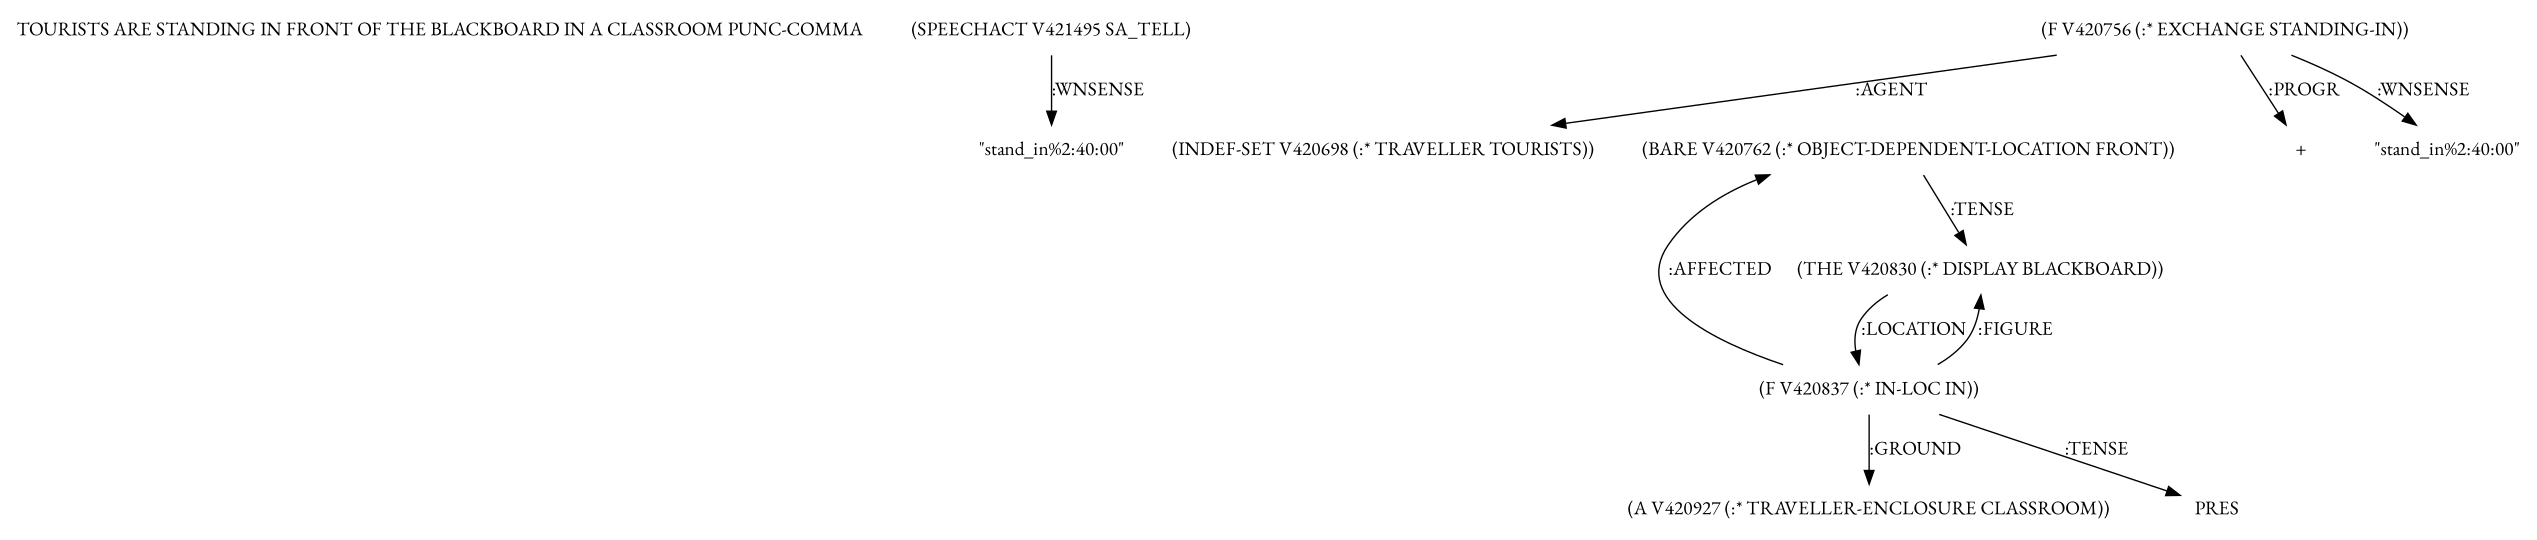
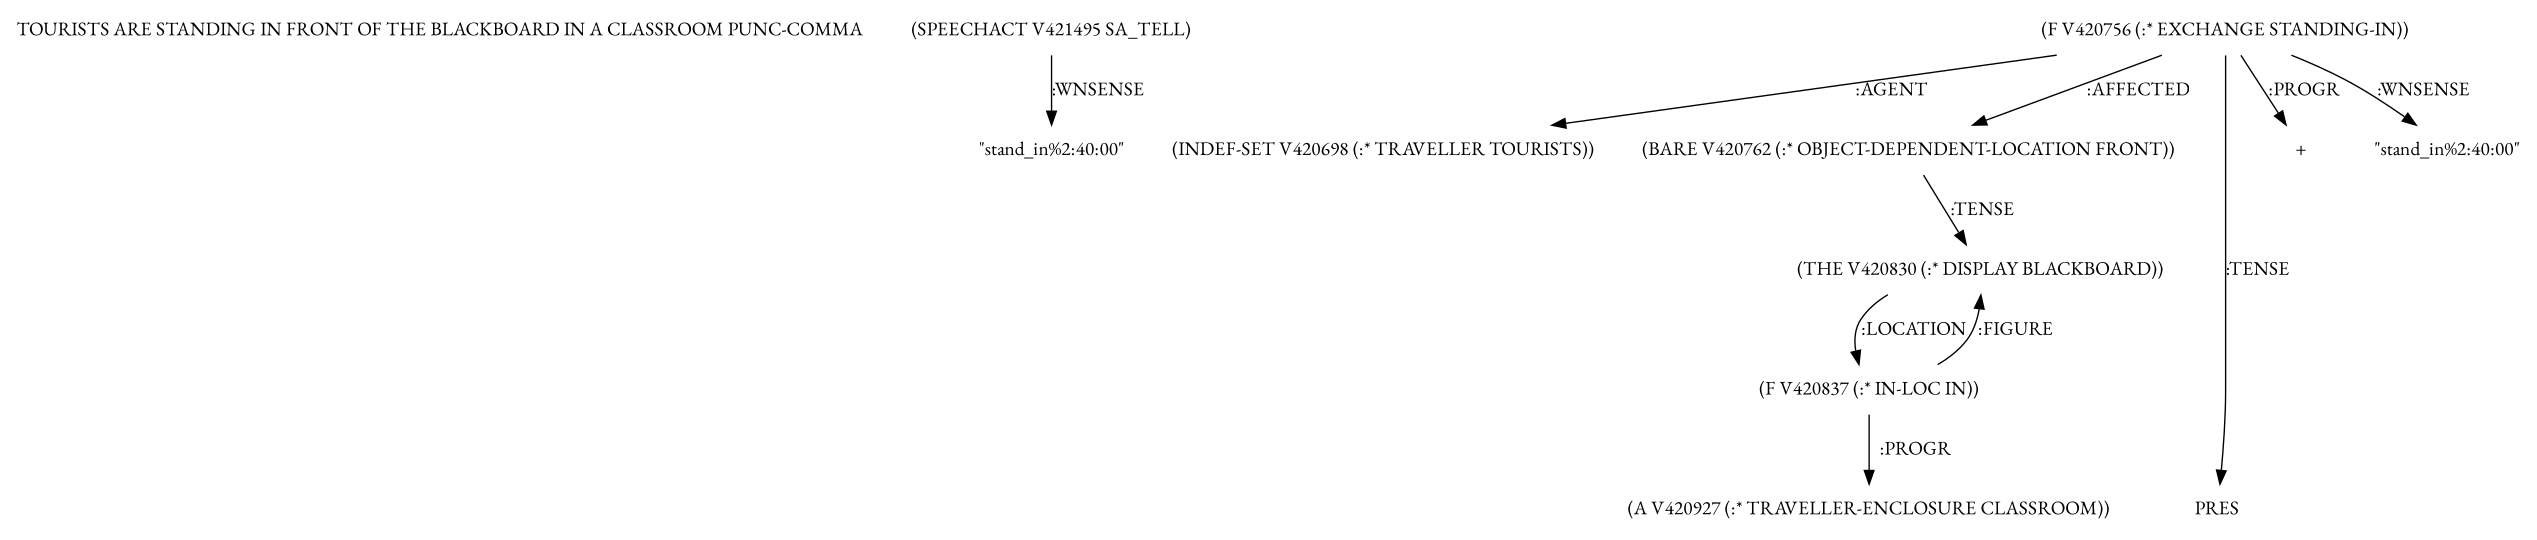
(1660, 283) -> (2074, 88)
(1915, 449) -> (1915, 449)
(2053, 453) -> (2226, 263)
